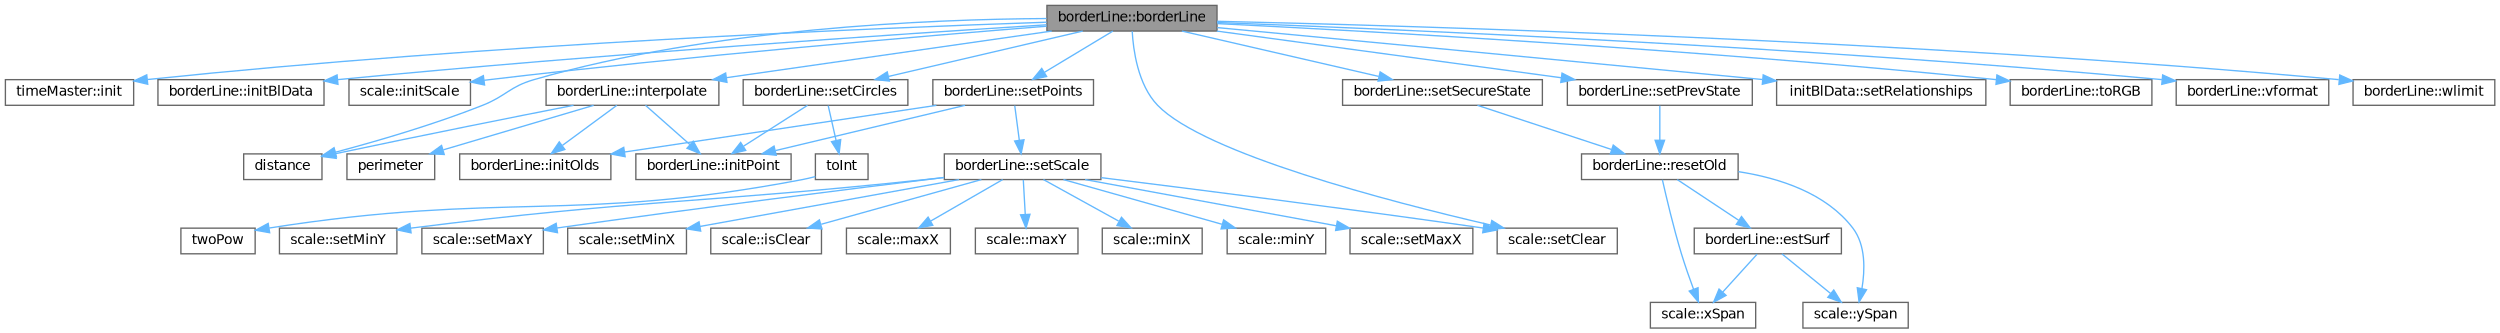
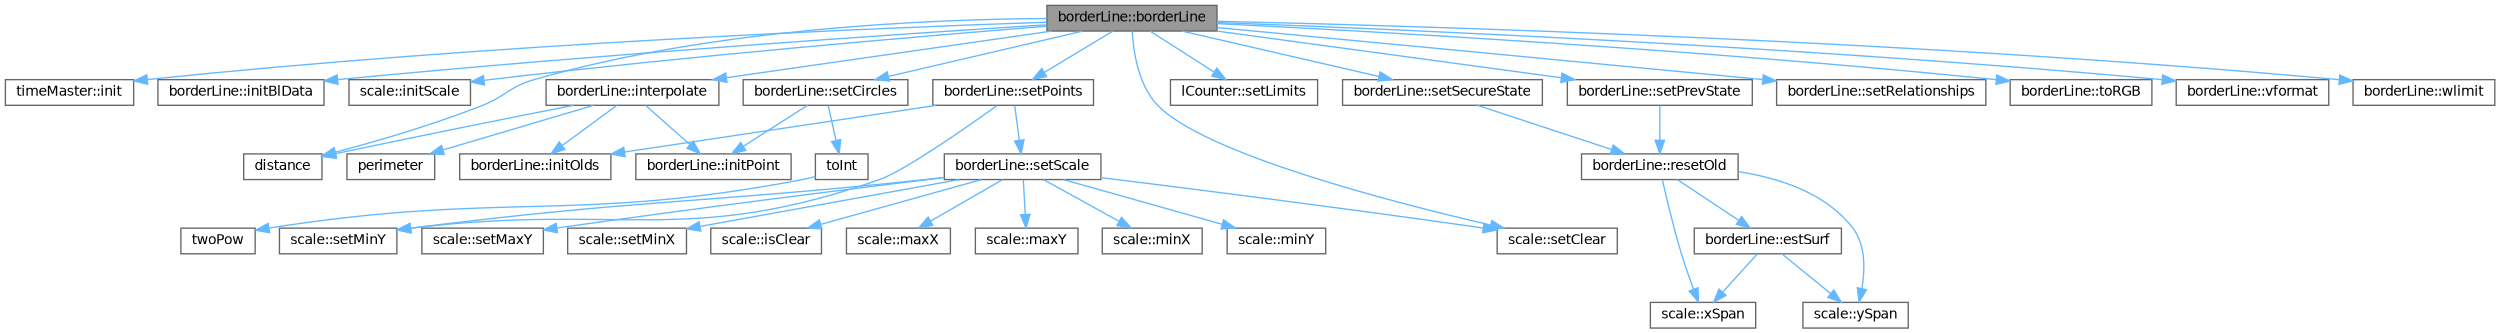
none -> (1244, 92)
(1881, 92) -> (1881, 92)
(870, 128) -> (686, 219)
(1411, 241) -> none
